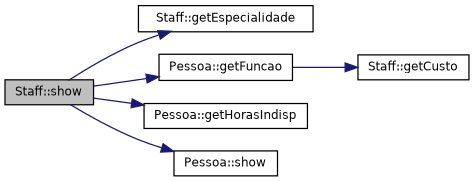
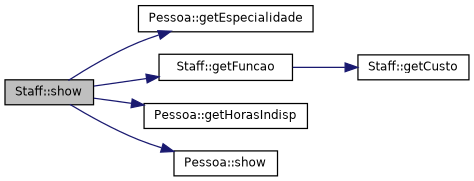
(226, 19) -> (226, 19)
(226, 67) -> (226, 67)
